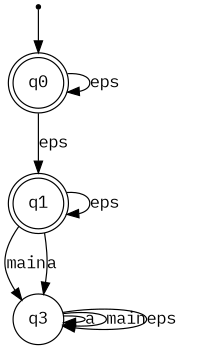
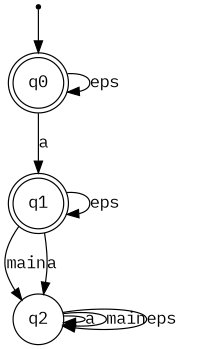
(53, 143) -> (44, 143)
(38, 319) -> (38, 319)
